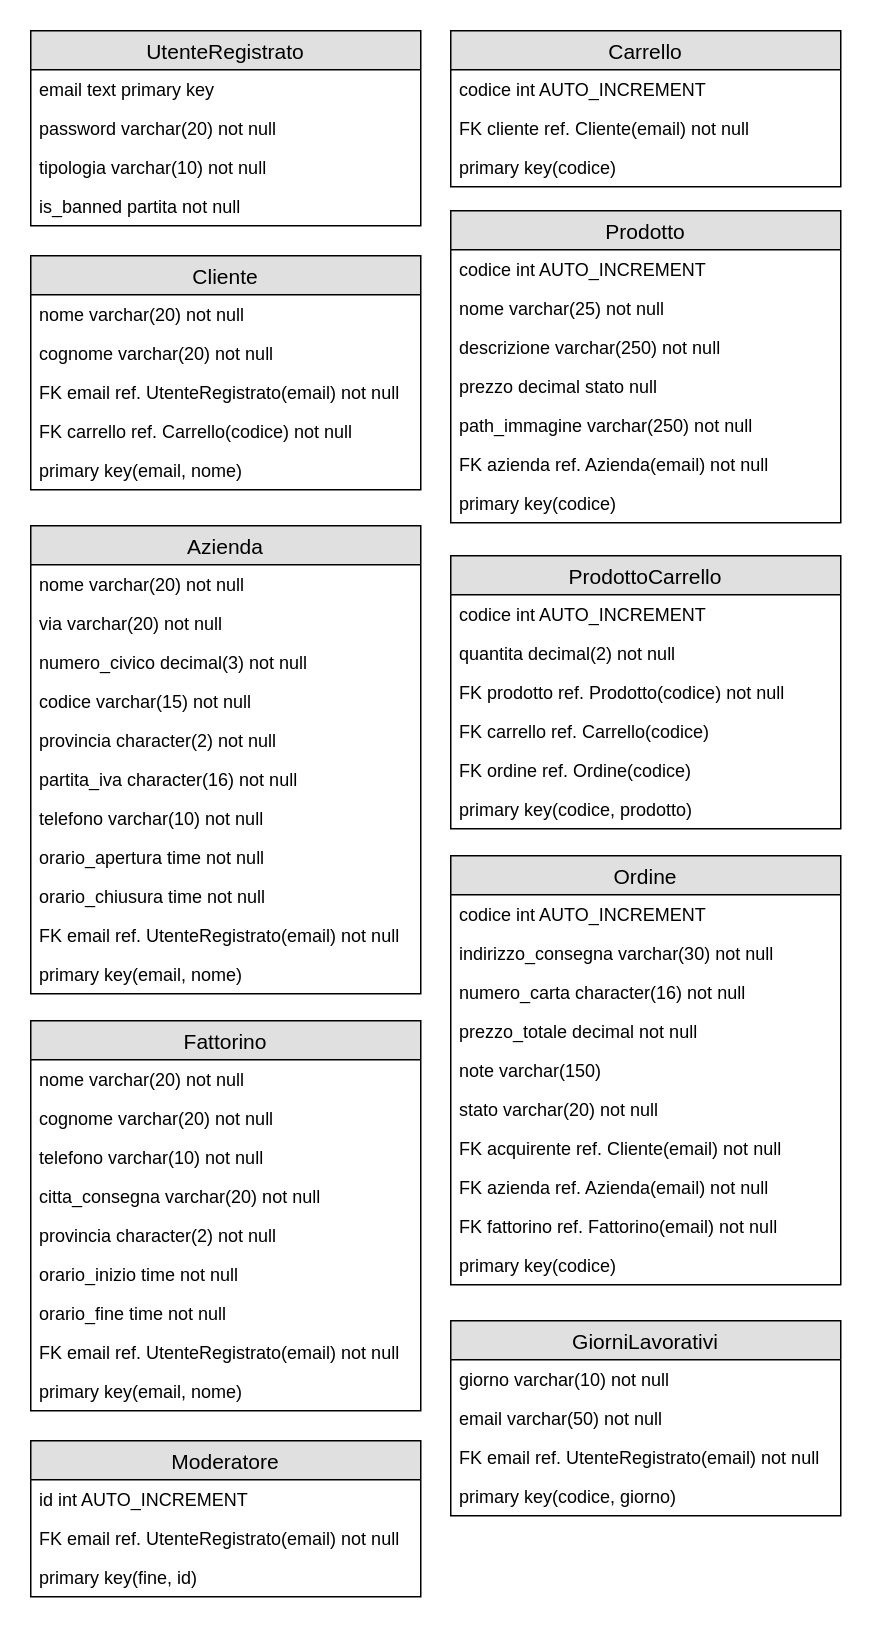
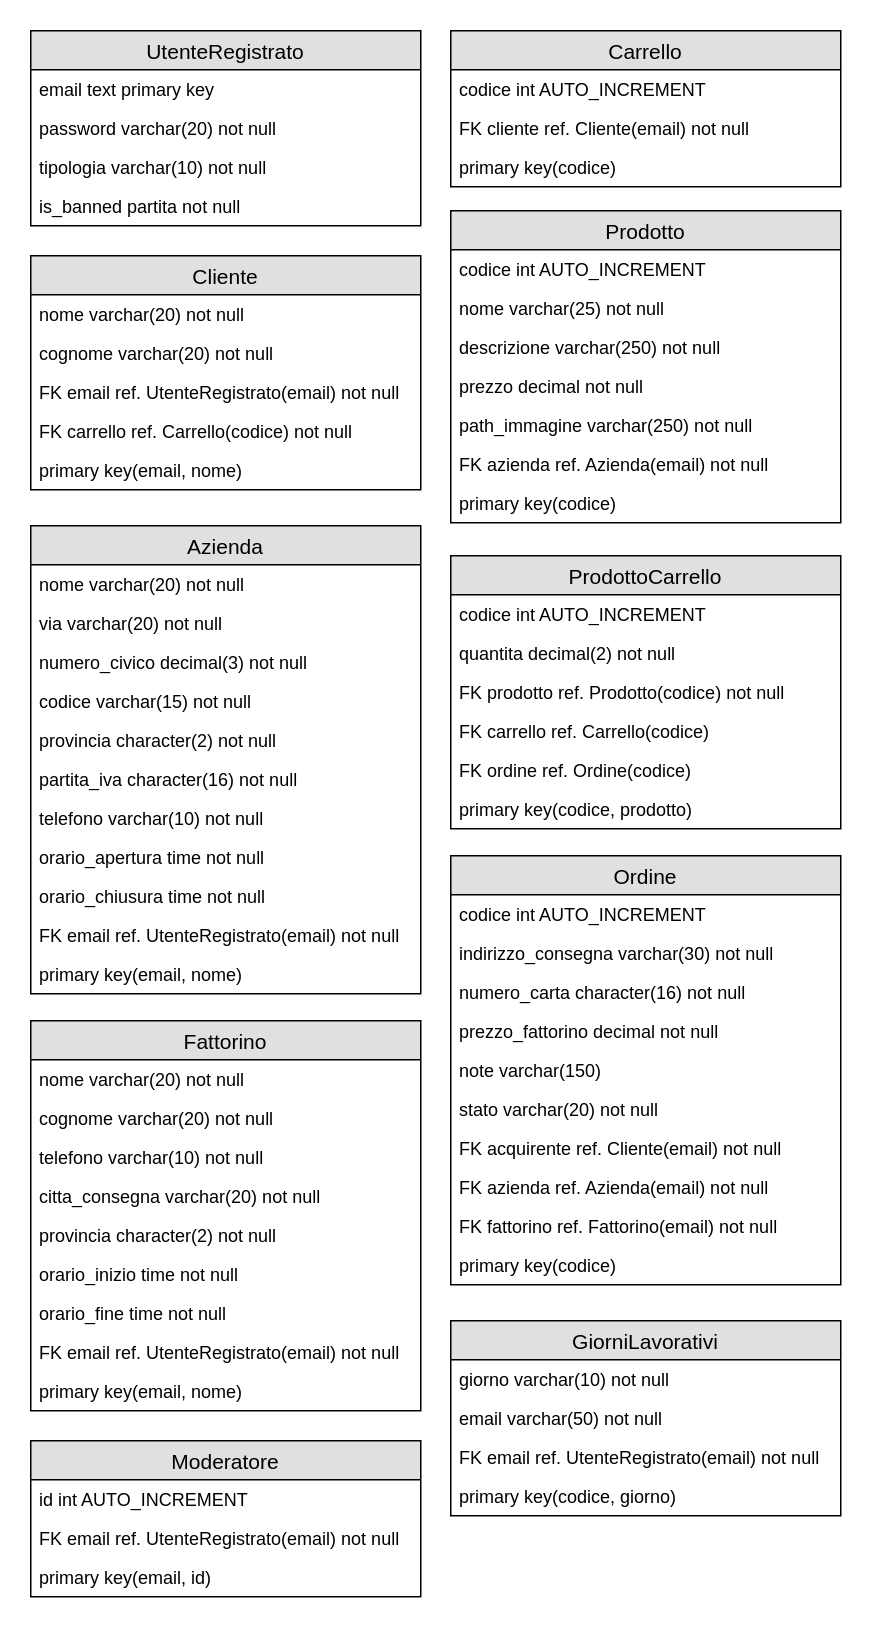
(569, 387) -> (559, 387)
(591, 1032) -> (607, 1032)
(131, 1578) -> (134, 1578)
